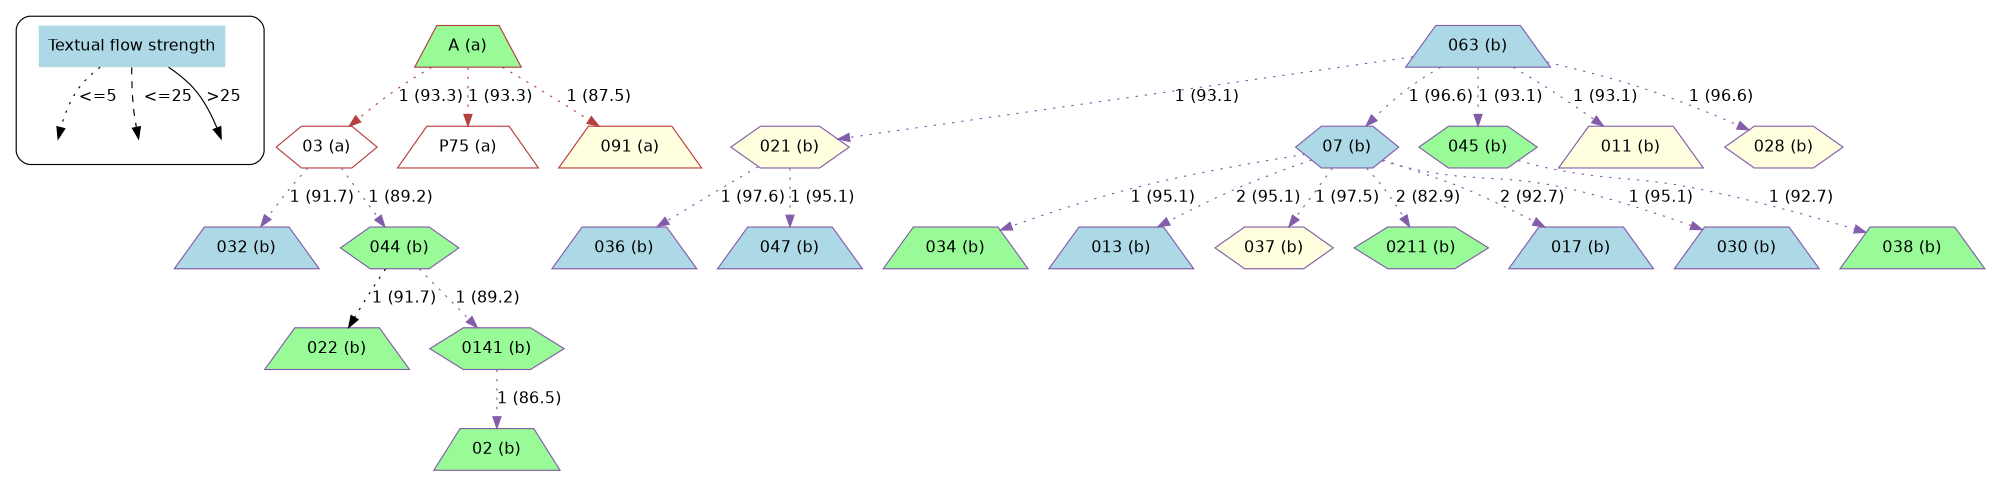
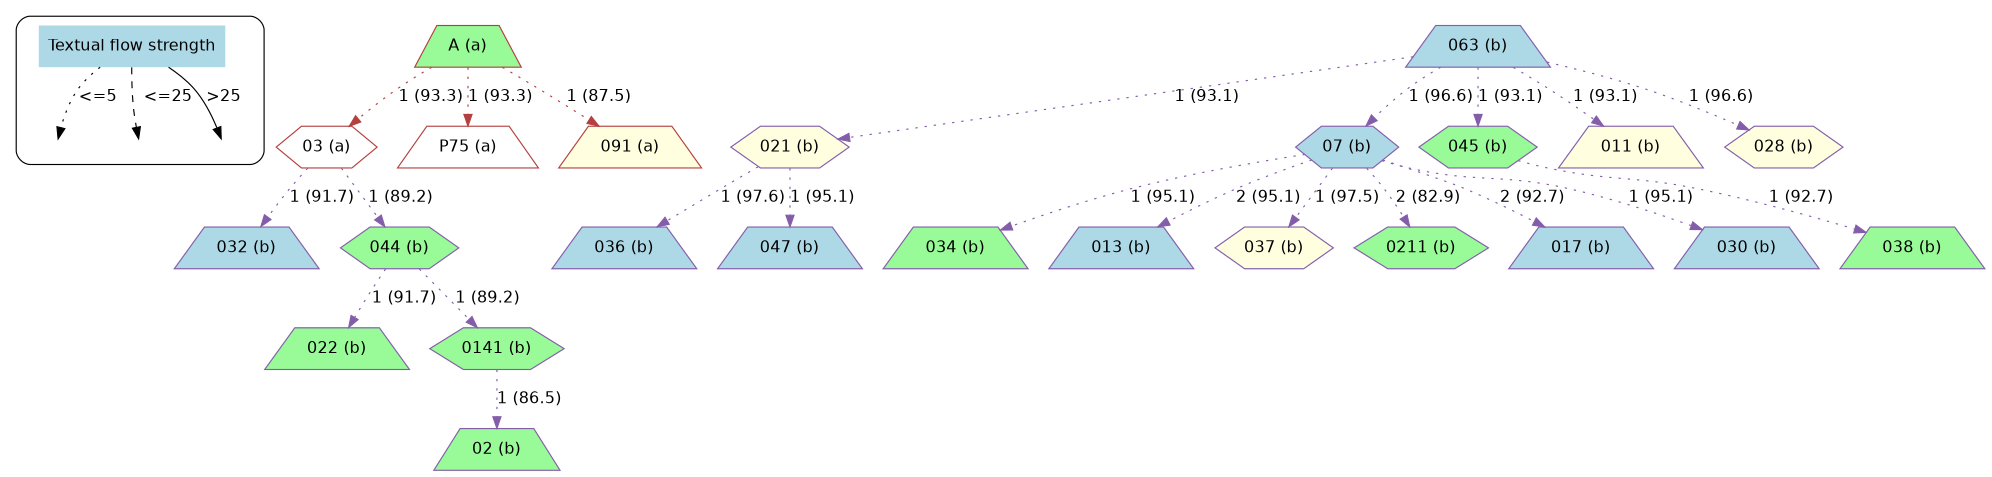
(370, 293) -> (370, 293)
